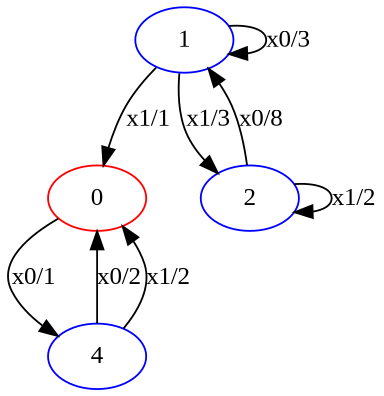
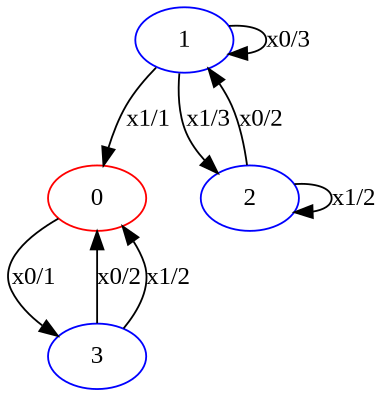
(262, 119) -> (262, 119)
(97, 356) -> (97, 356)
